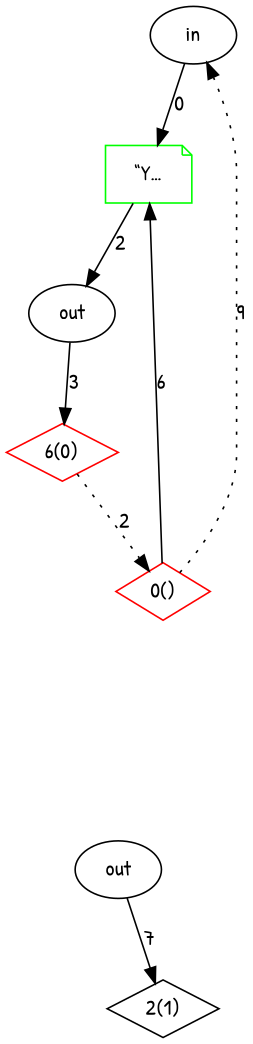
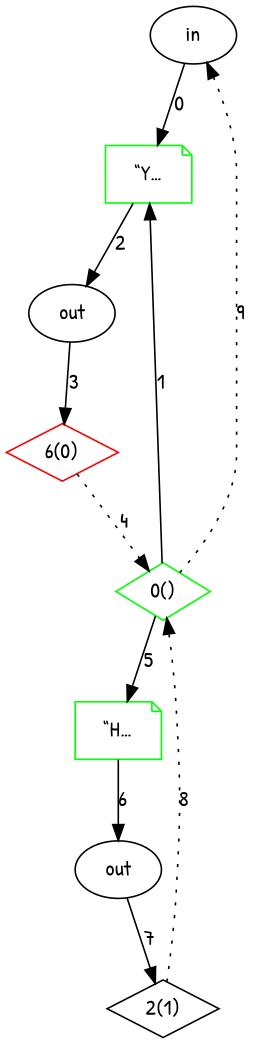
(161, 383) -> (161, 383)
(125, 522) -> (125, 522)
(163, 591) -> (163, 591)
none -> (118, 731)
none -> (180, 808)
